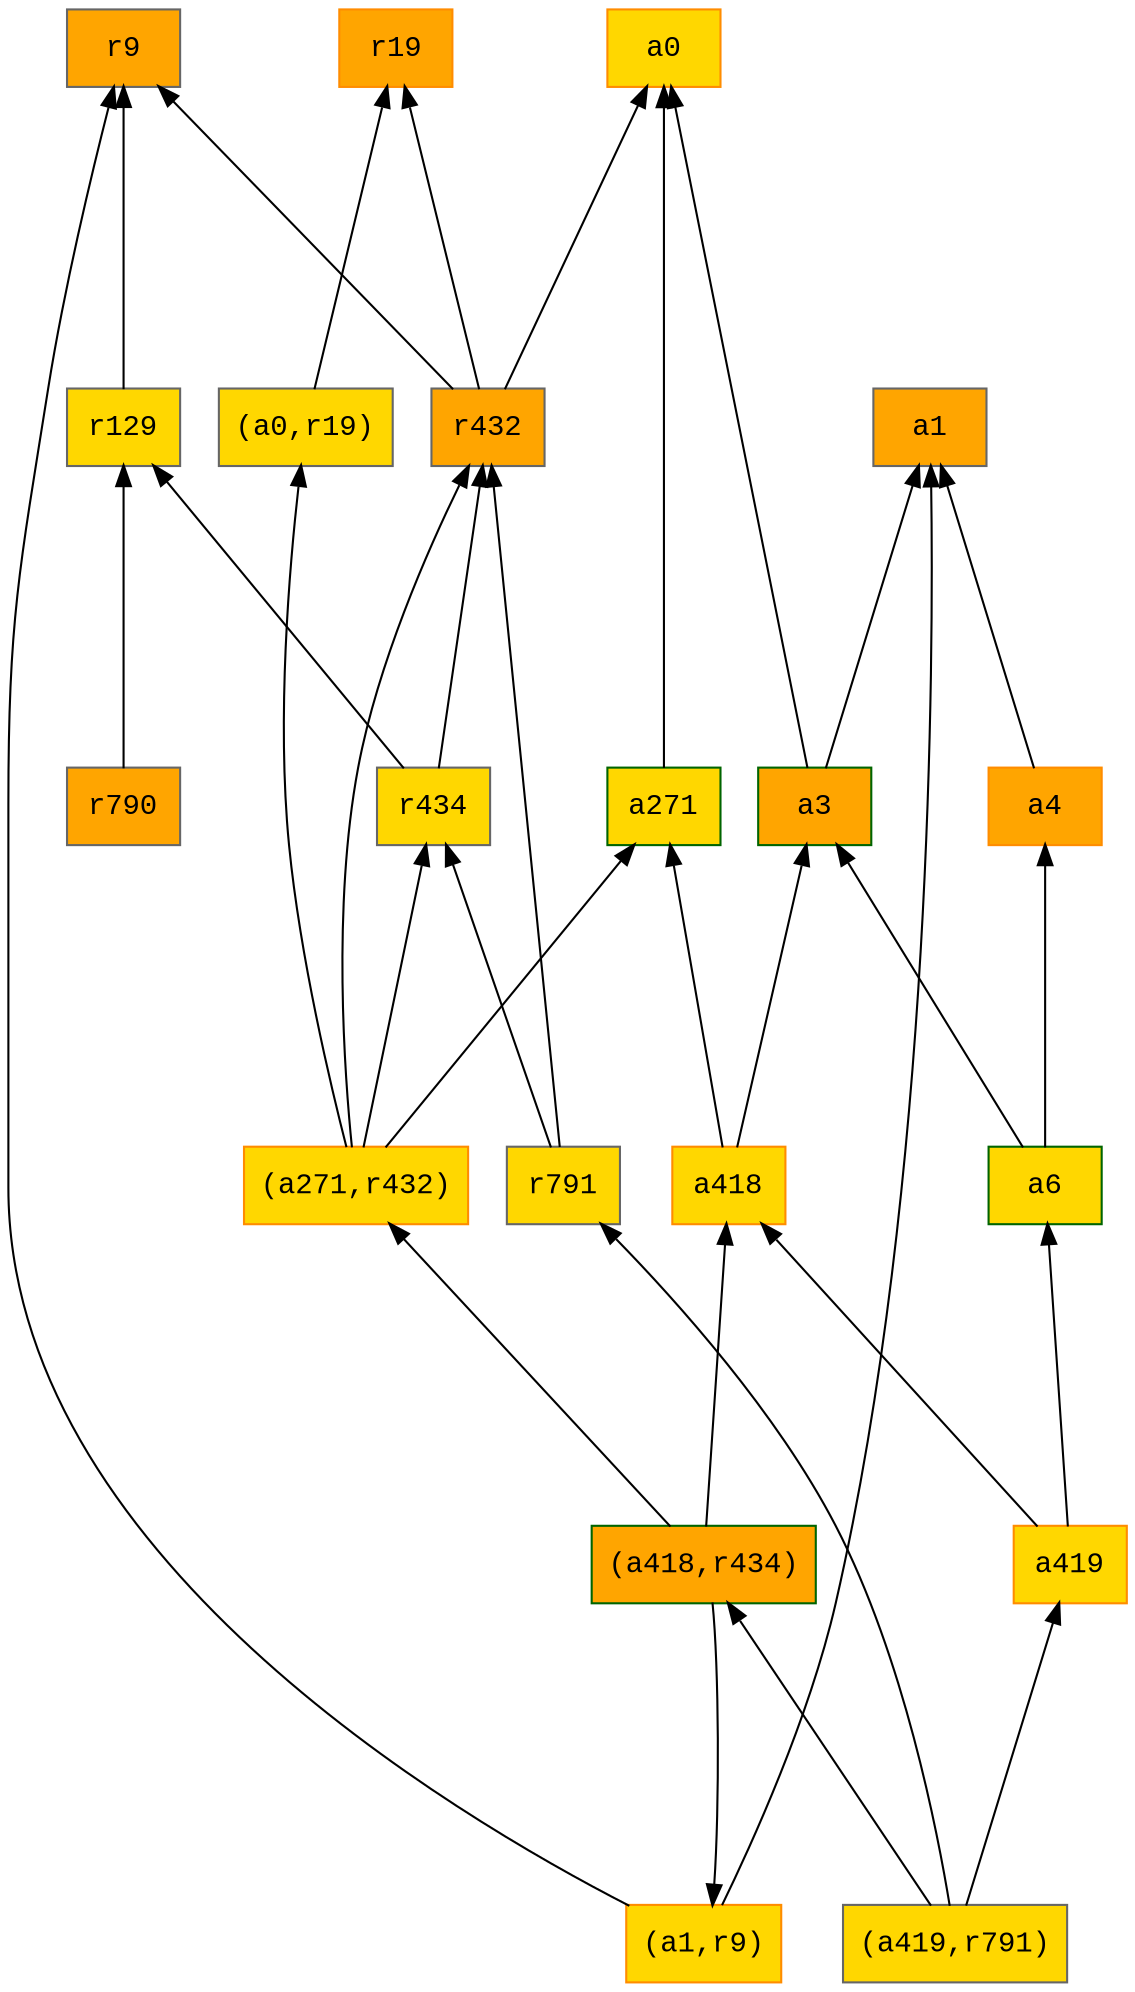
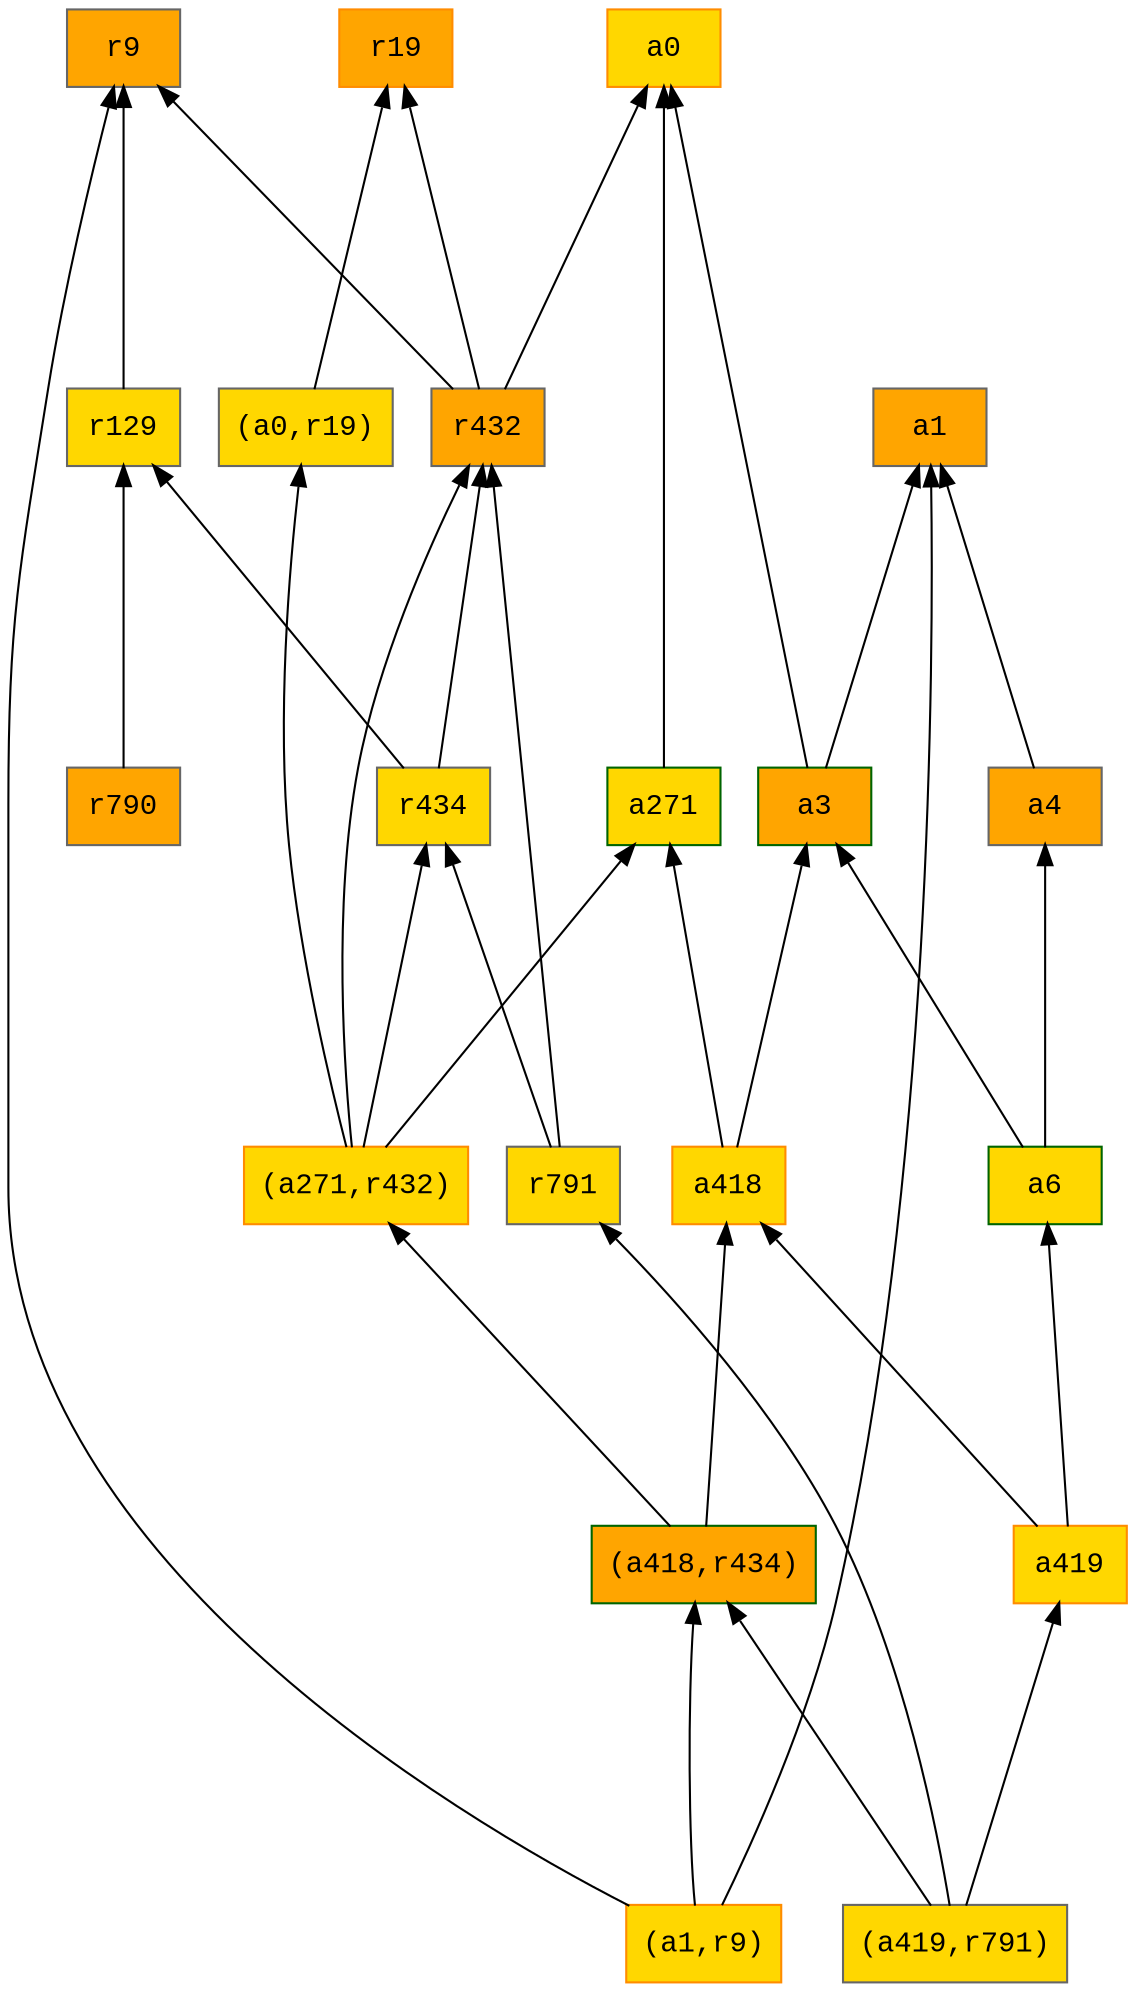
(1045, 806) -> (1045, 806)
(718, 1743) -> (690, 1765)
